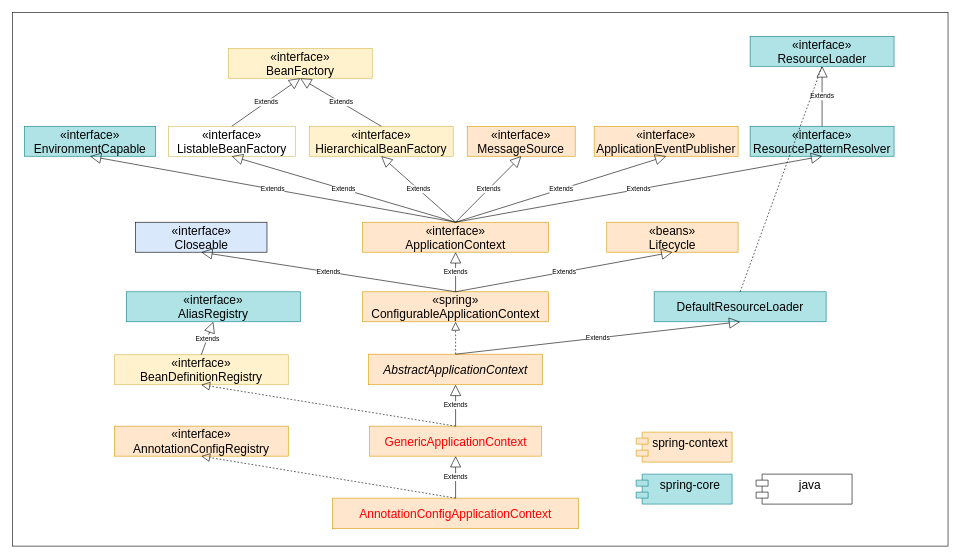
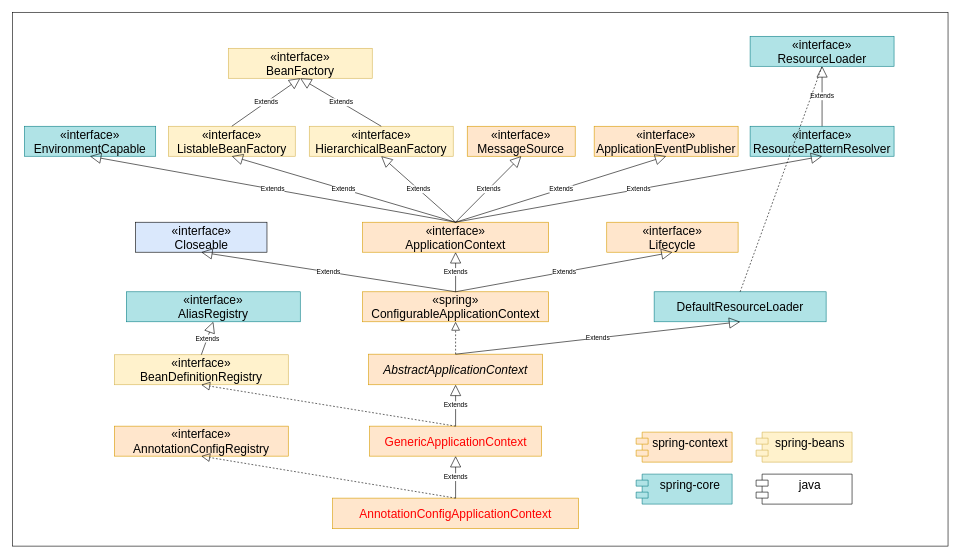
(232, 141) -> (232, 141)
(673, 237) -> (673, 237)
none -> (804, 447)
